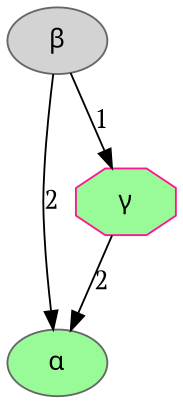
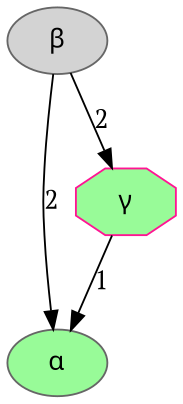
(102, 121) -> (102, 121)
(102, 282) -> (102, 282)
